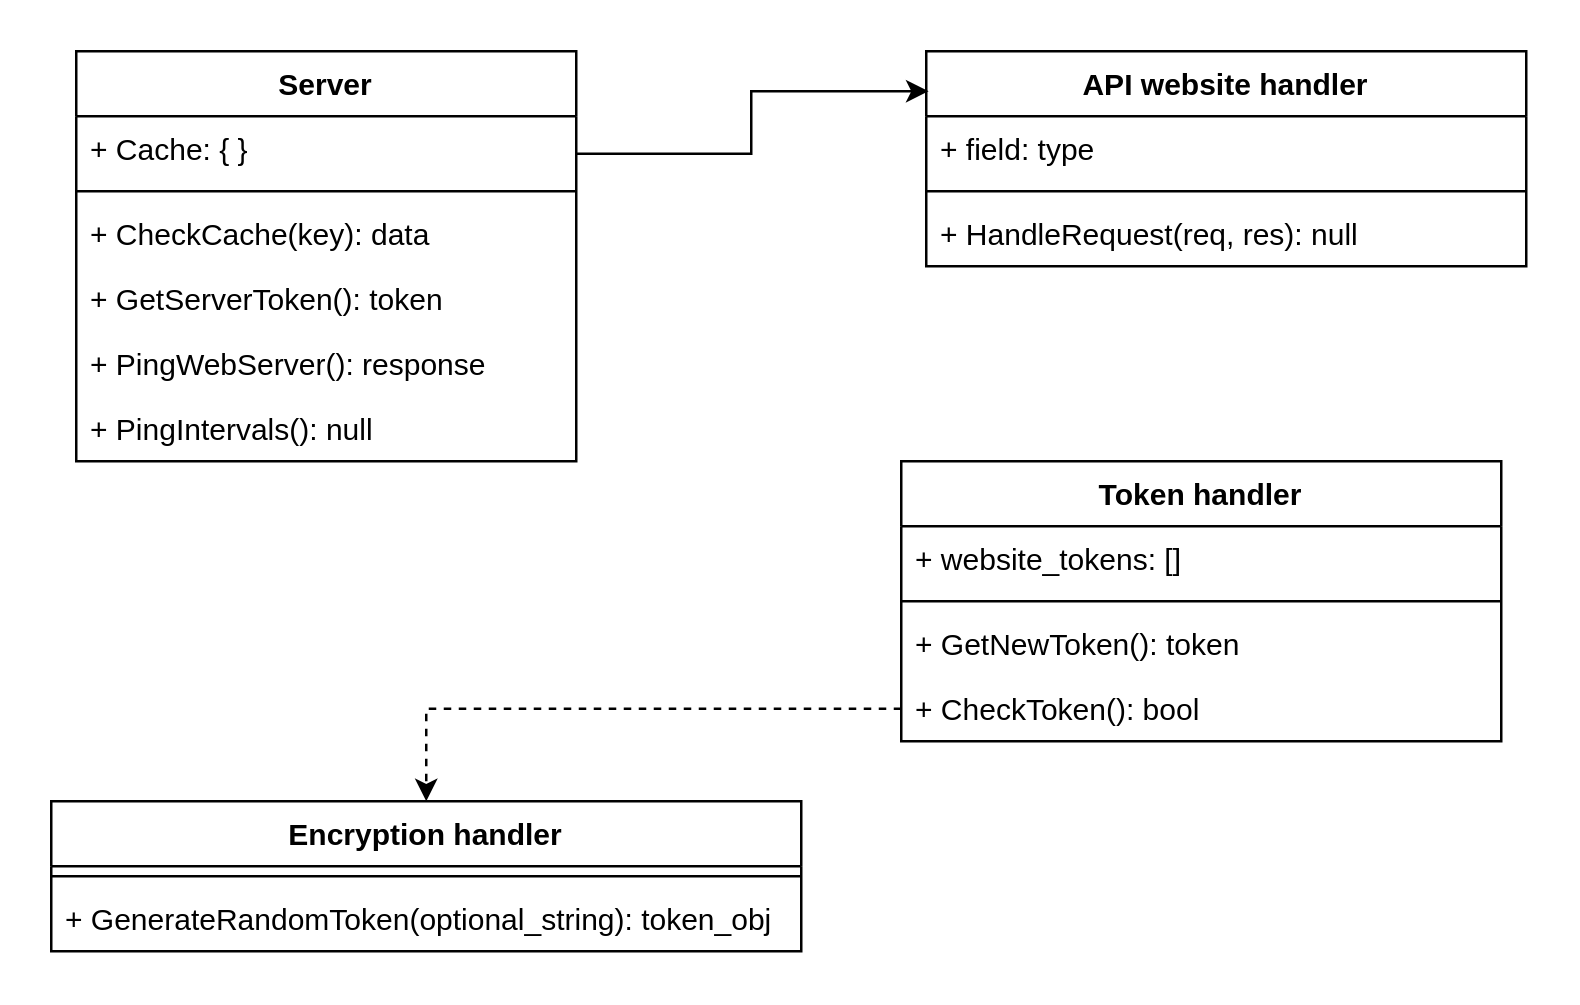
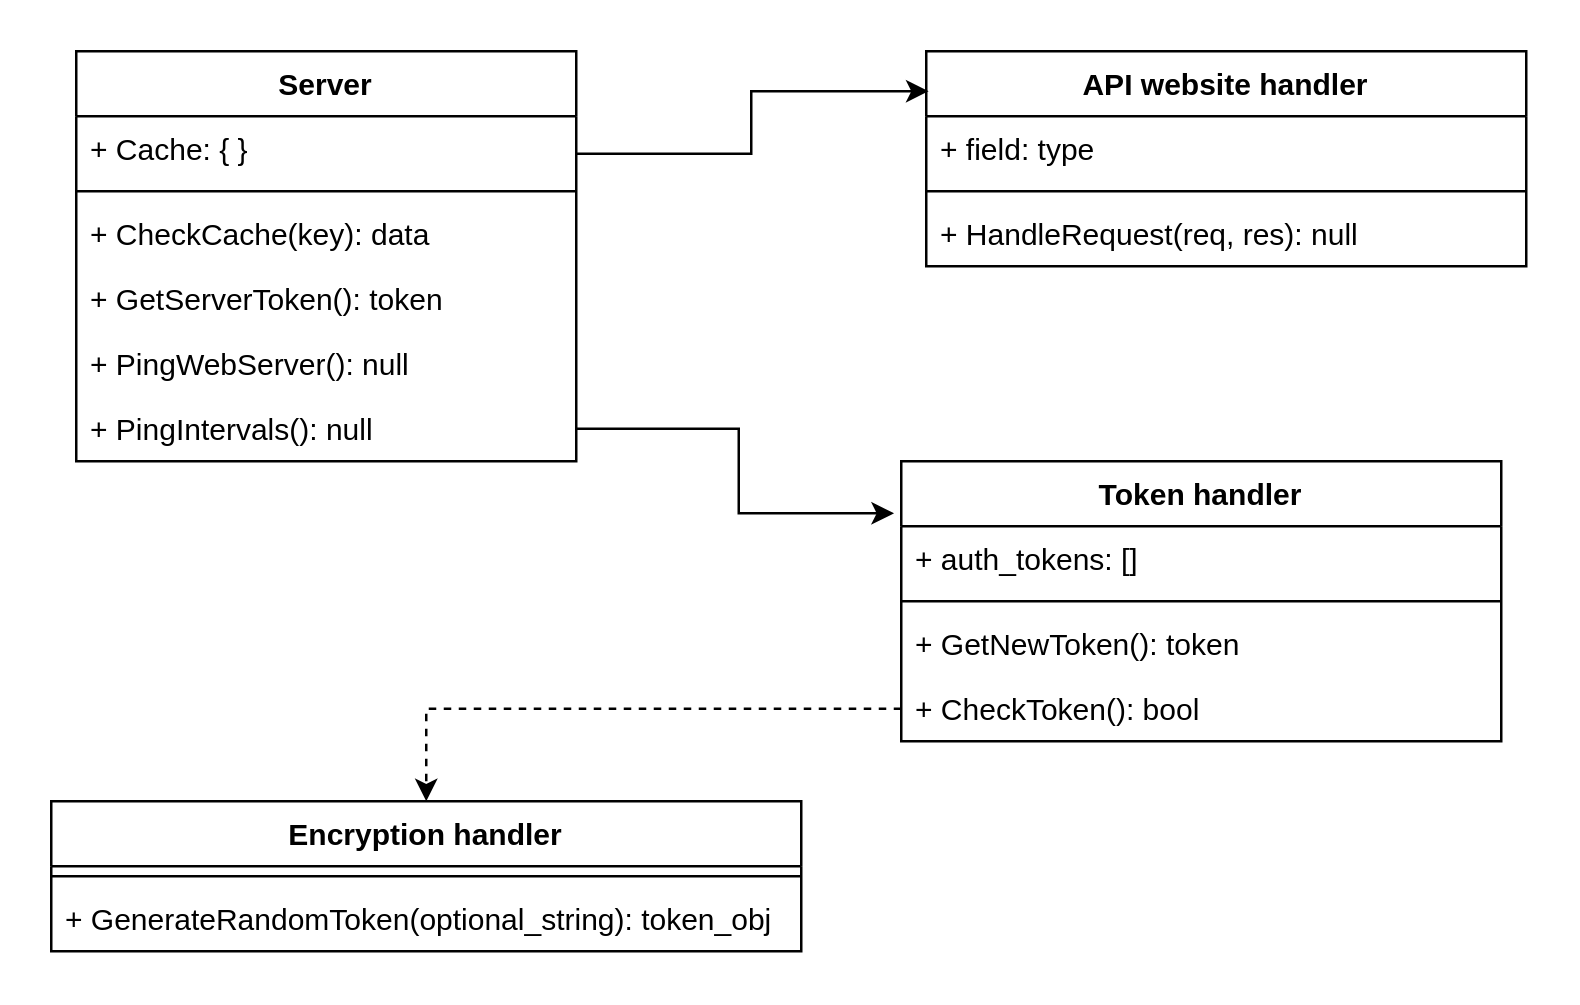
(301, 365) -> (260, 365)
none -> (739, 461)
(1067, 560) -> (1046, 560)
